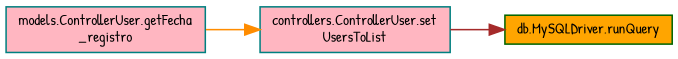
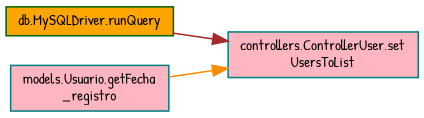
(106, 30) -> (90, 88)
(470, 30) -> (193, 36)
